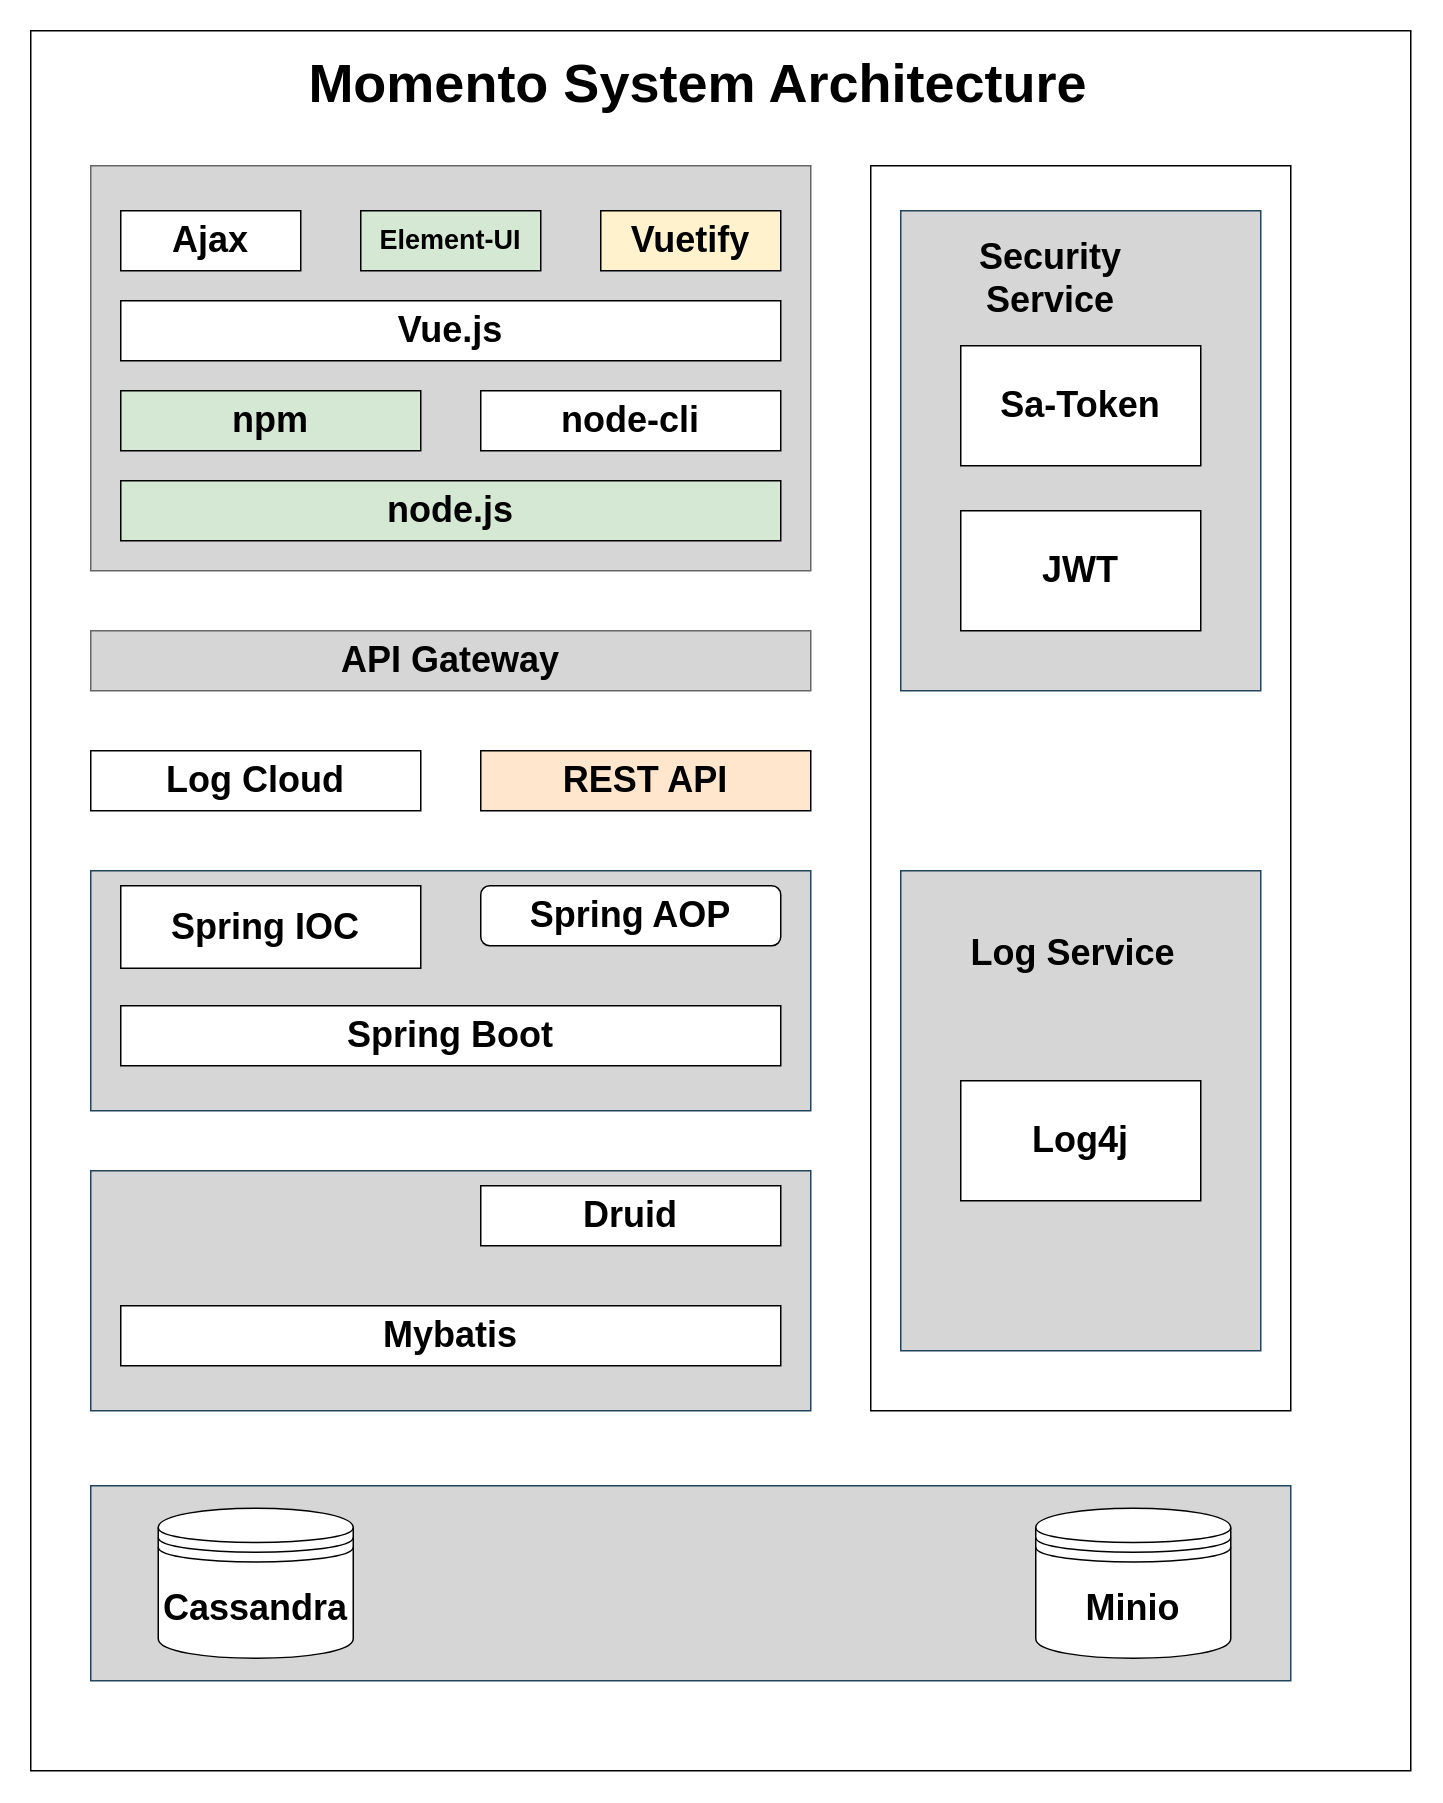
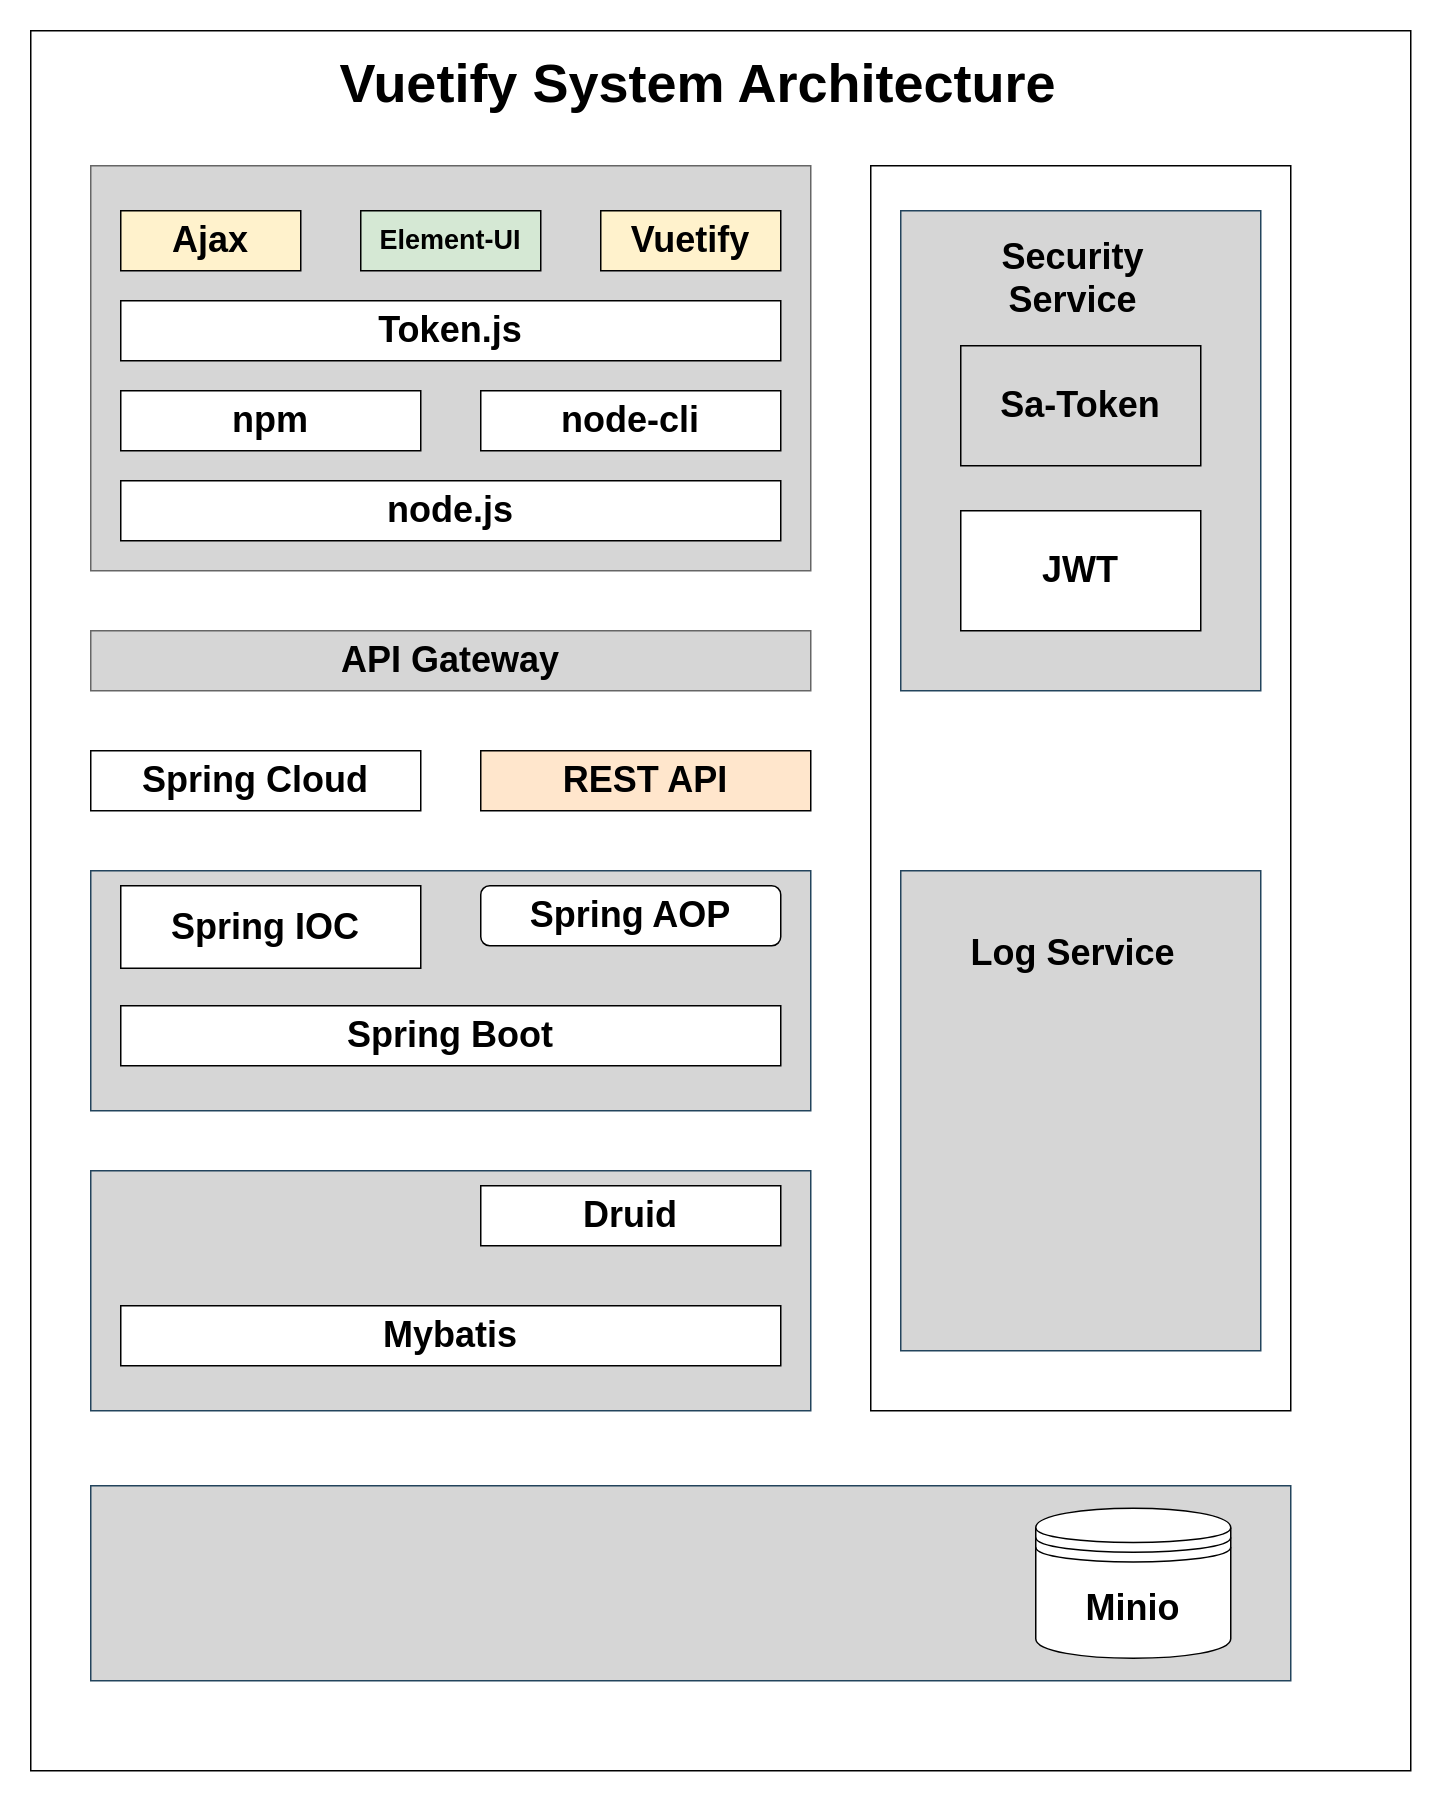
(698, 83) -> (698, 83)
(211, 241) -> (211, 241)
(1051, 278) -> (1073, 278)
(451, 331) -> (451, 331)
(1081, 406) -> (1081, 406)
(271, 421) -> (271, 421)
(451, 511) -> (451, 511)
(256, 781) -> (256, 781)
(1081, 1141) -> none
(256, 1583) -> none
